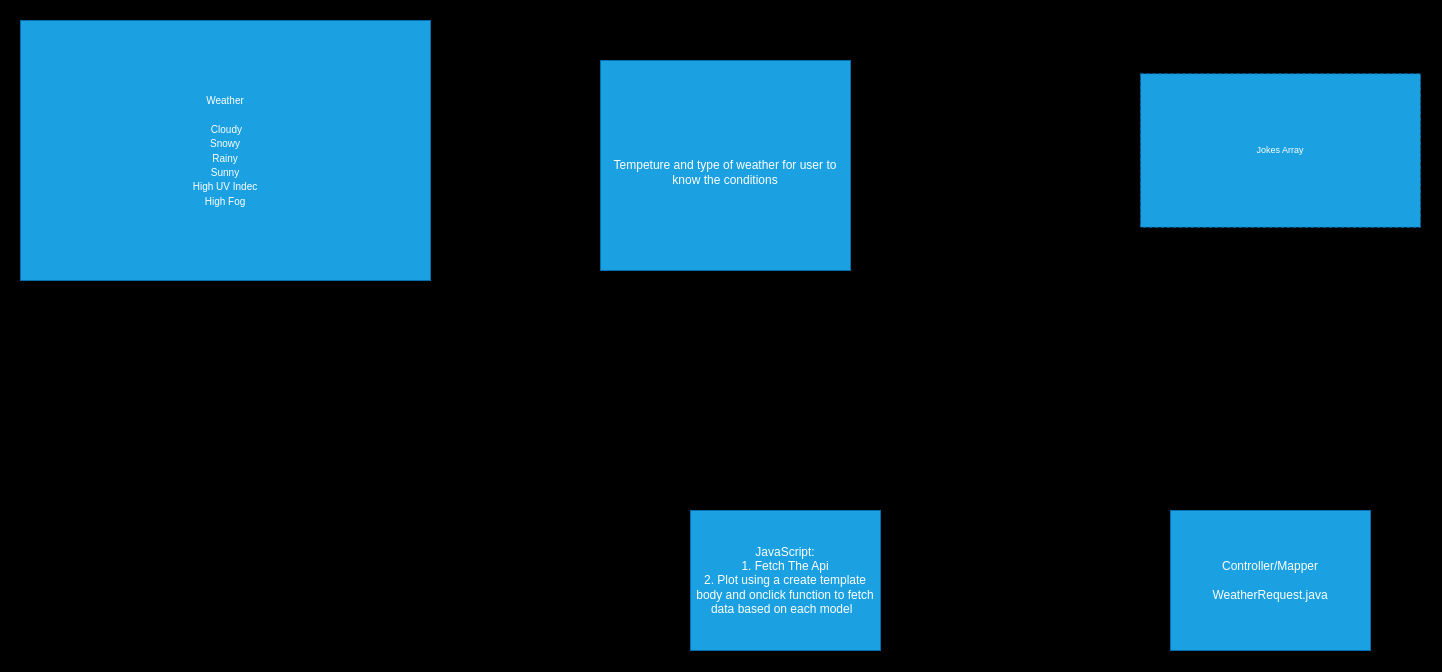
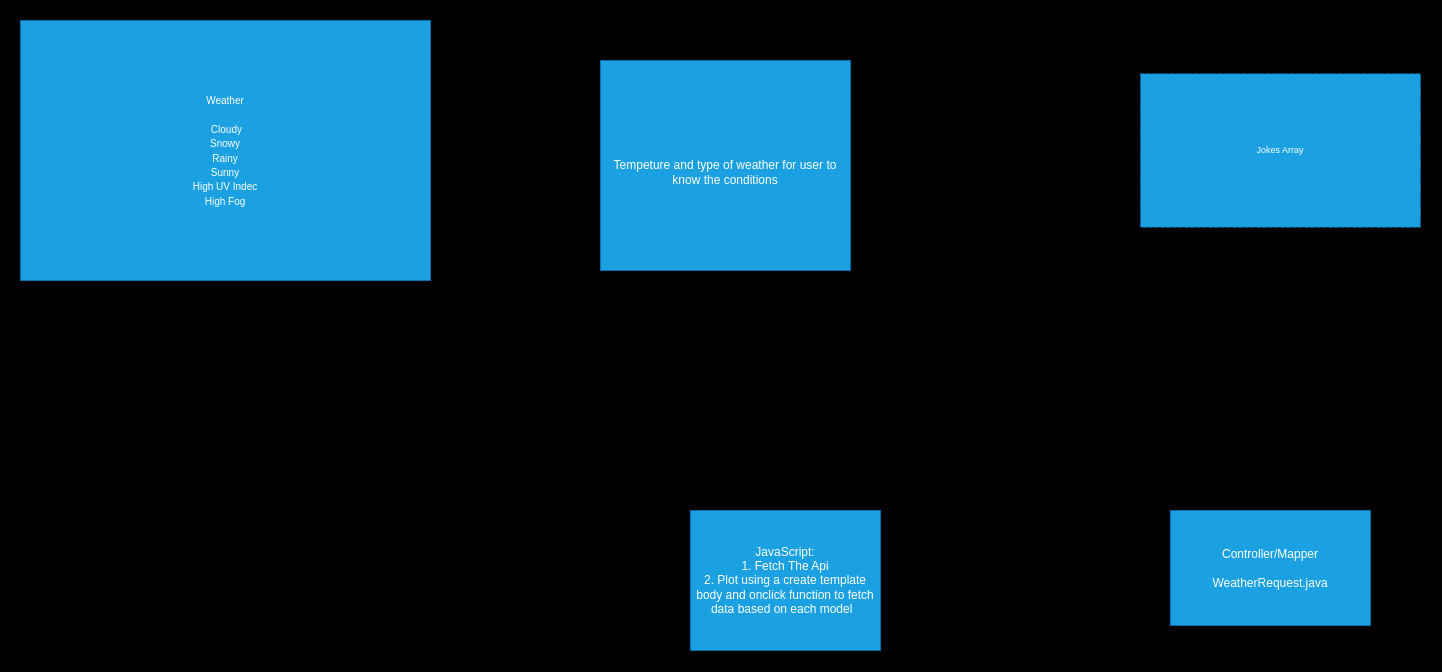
(1271, 581) -> (1271, 568)
